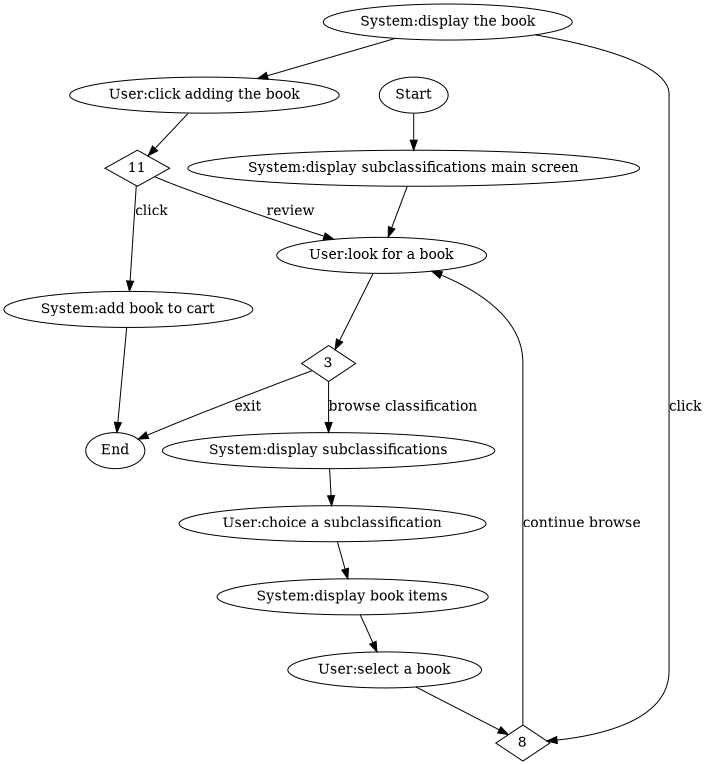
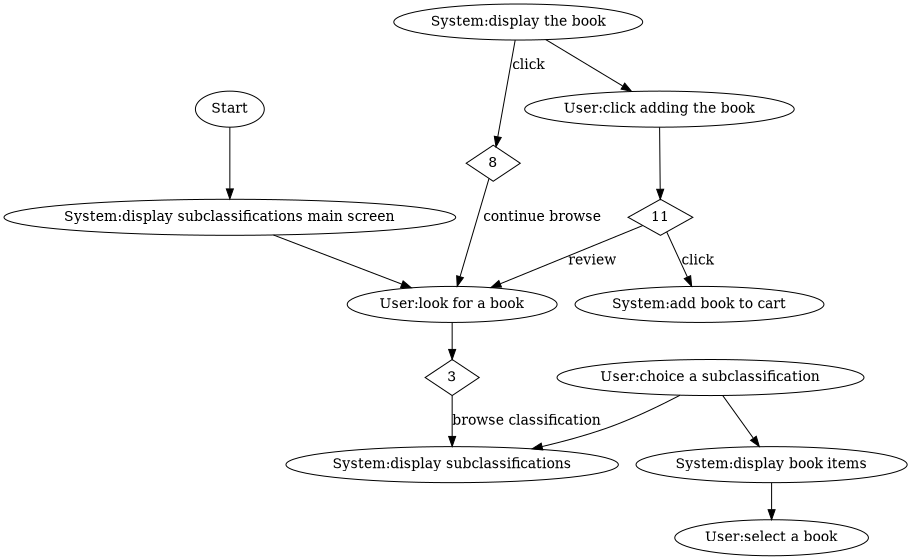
(115, 451) -> none
(330, 482) -> (613, 426)
(458, 708) -> none
